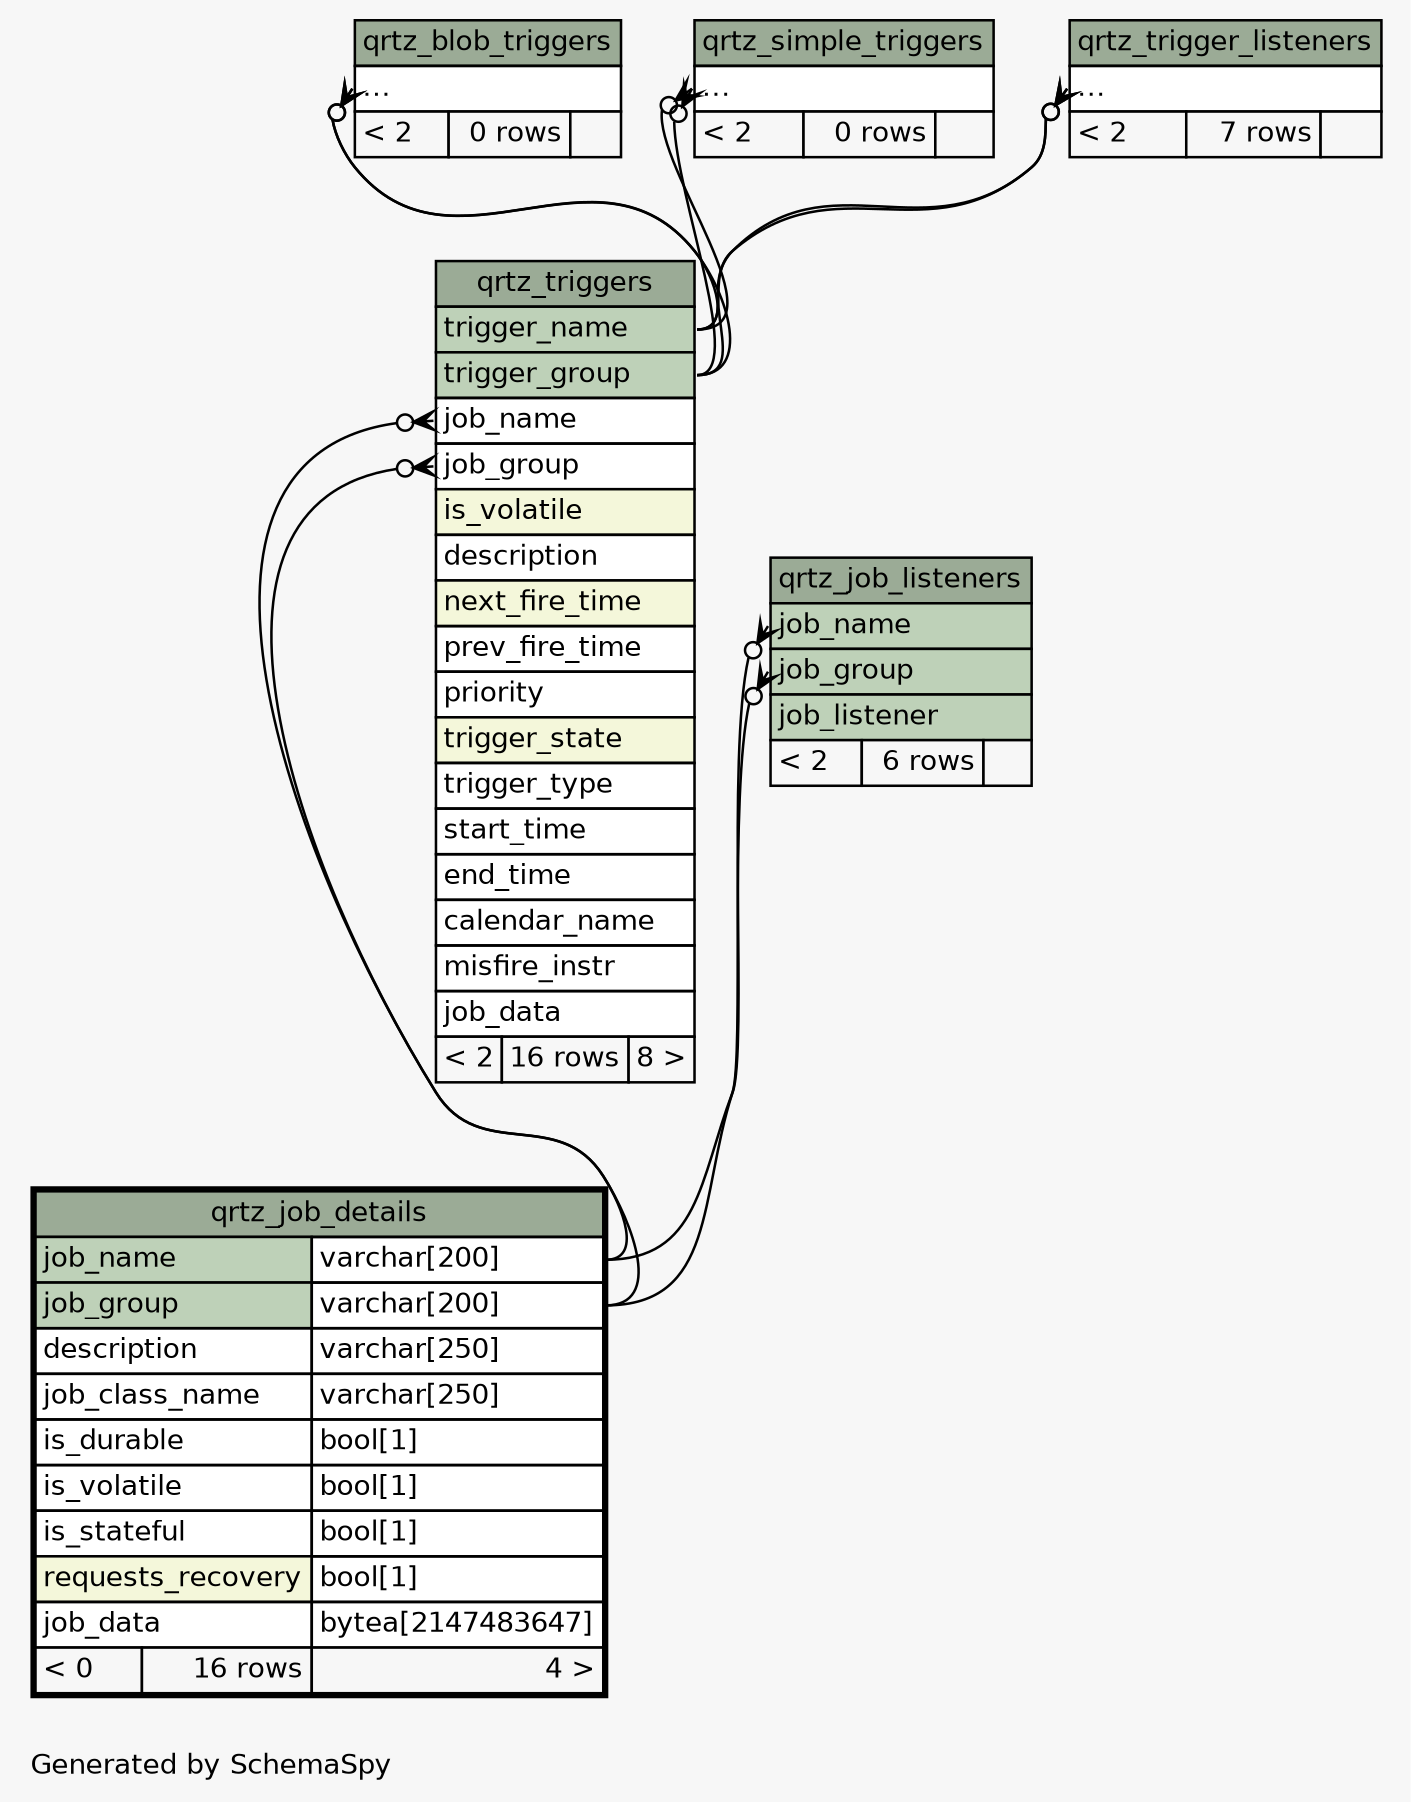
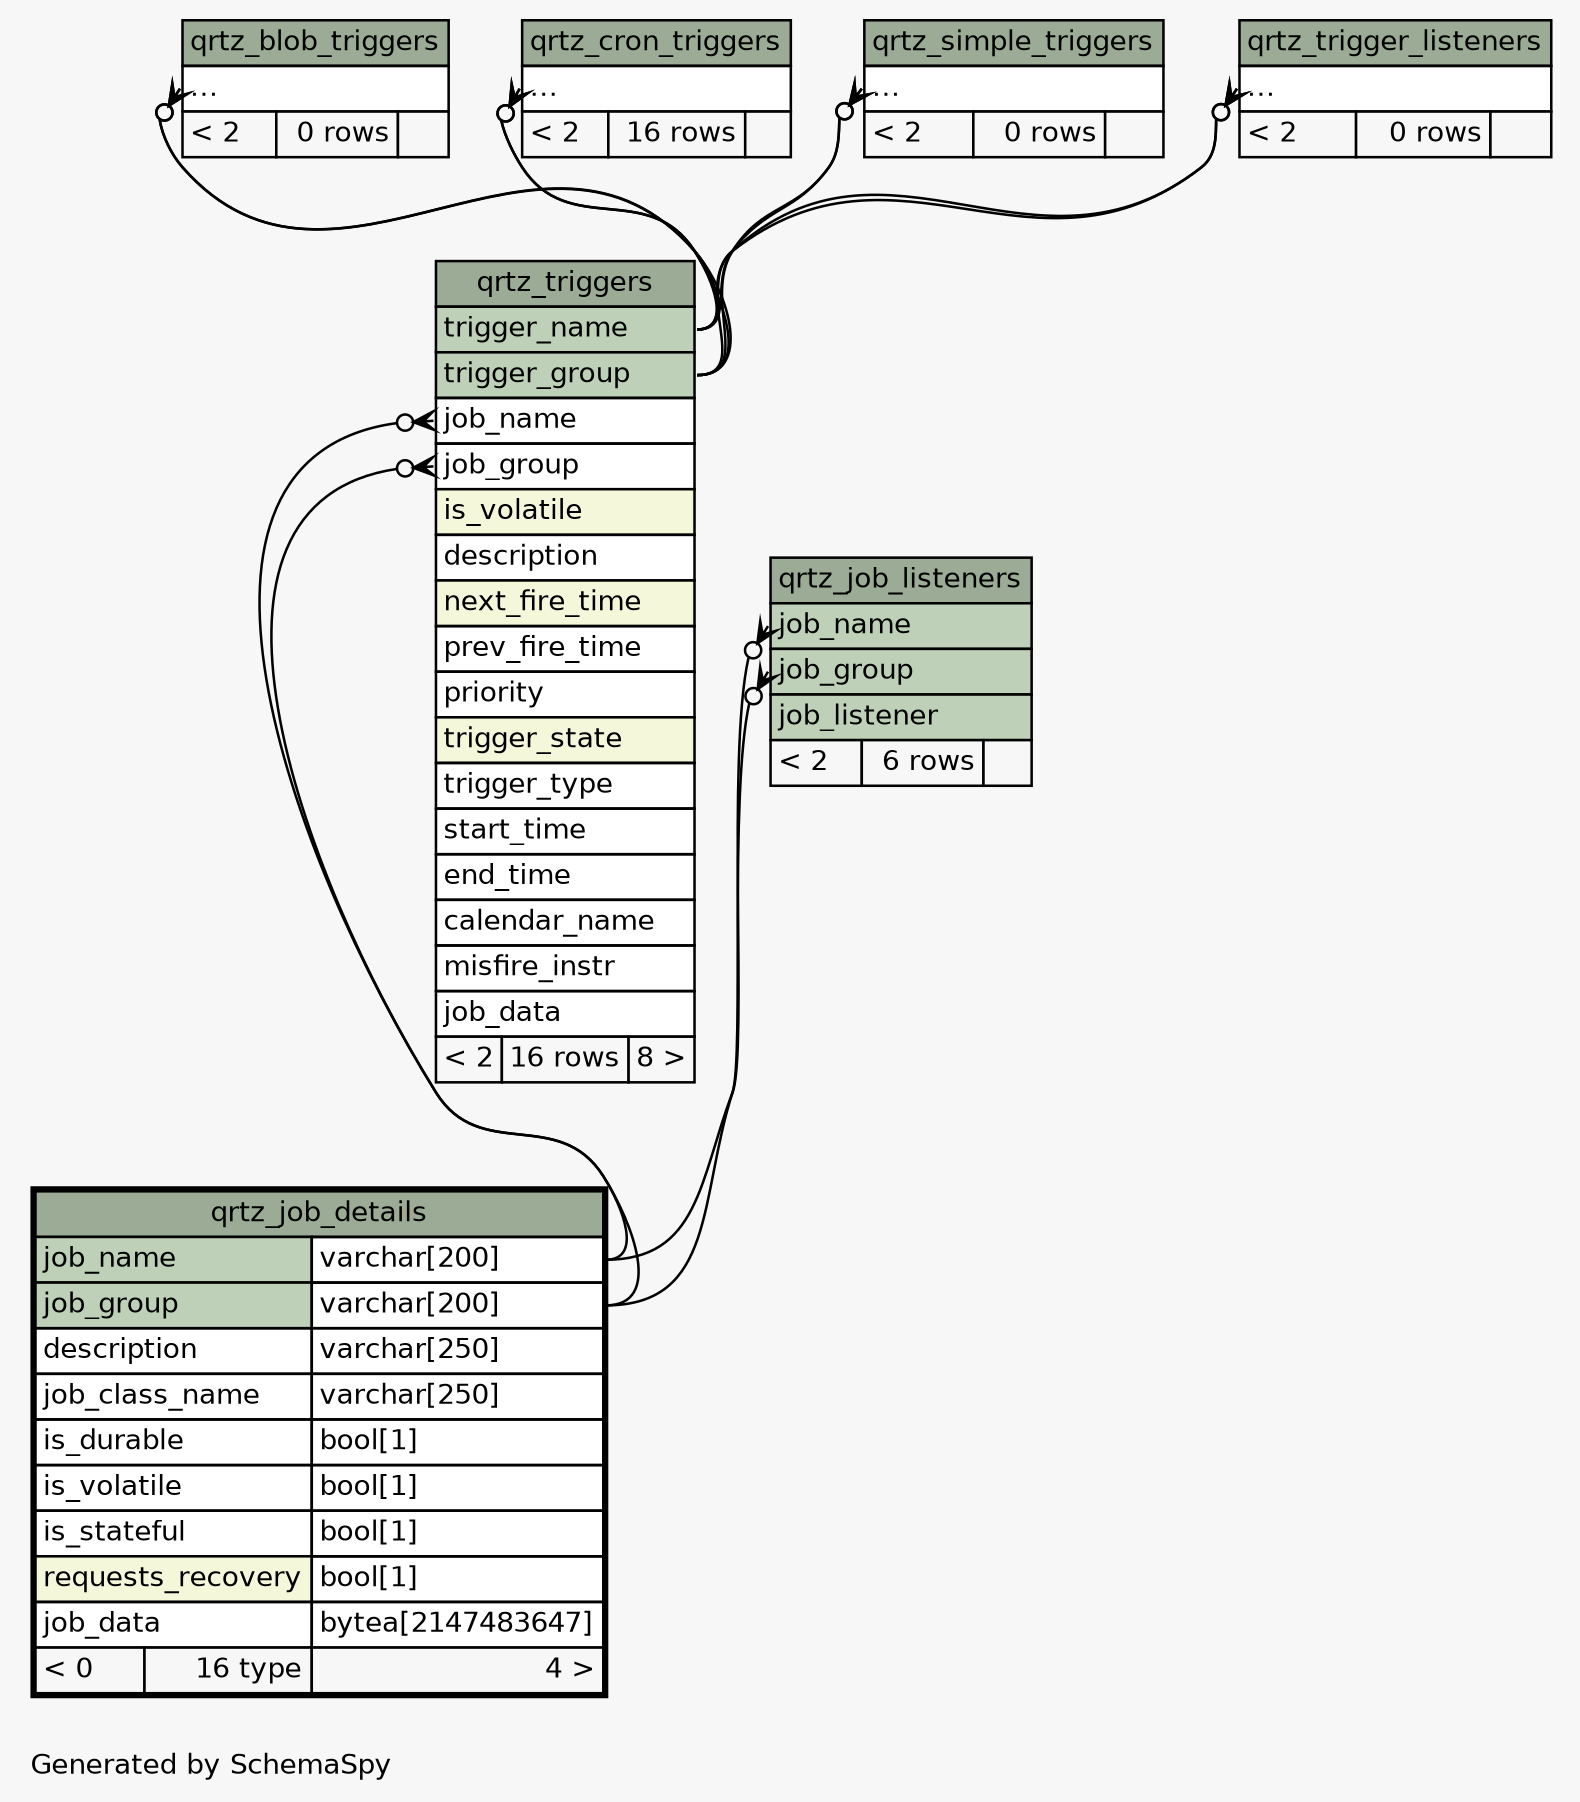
none -> (656, 89)
(1266, 133) -> (1436, 133)
(248, 1669) -> (250, 1669)
